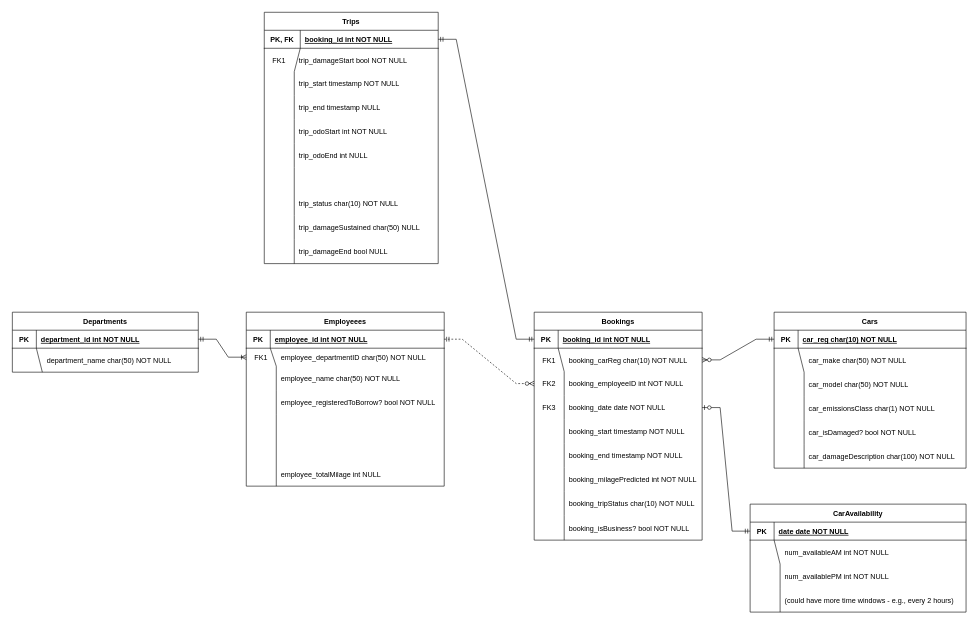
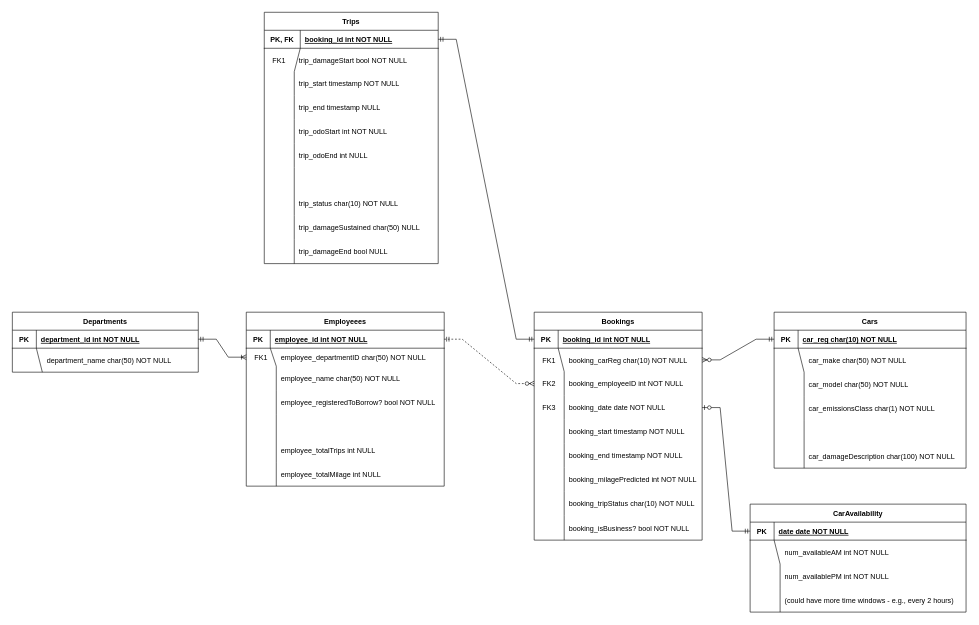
(885, 432) -> none
none -> (360, 450)
